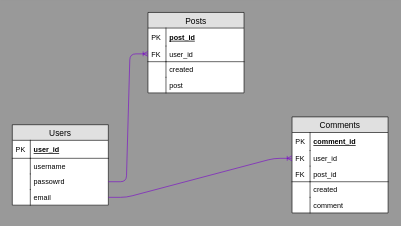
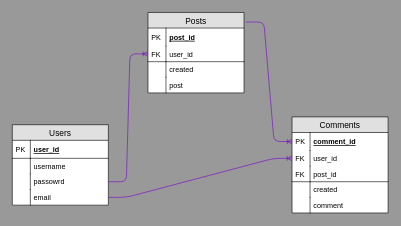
none -> (269, 87)
